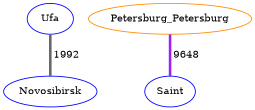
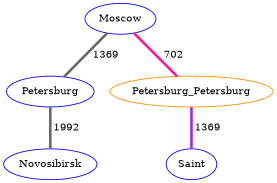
(50, 19) -> (50, 92)
none -> (120, 19)
(186, 55) -> (208, 128)
